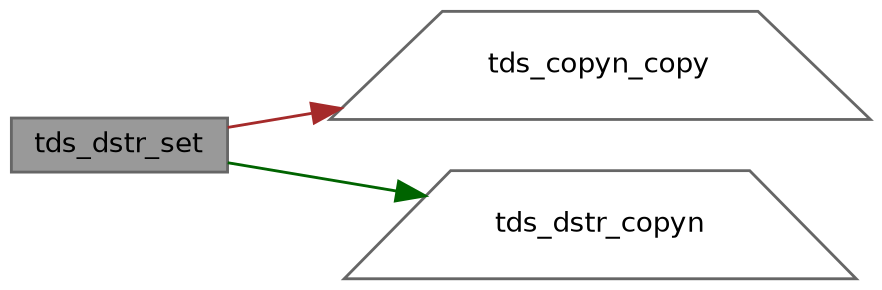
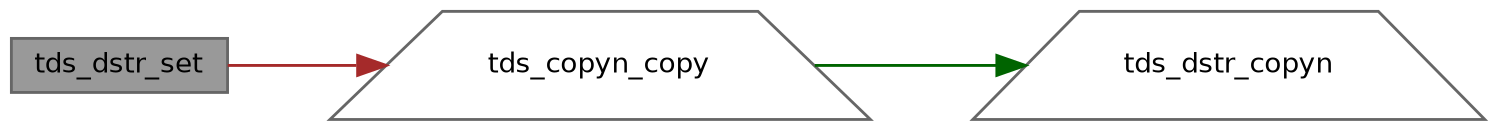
(312, 177) -> (906, 65)
